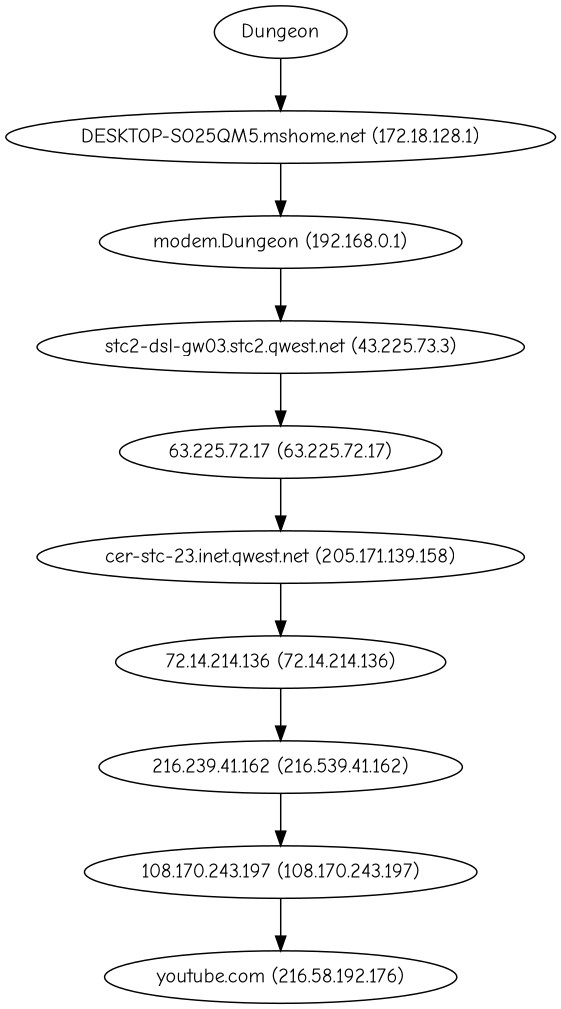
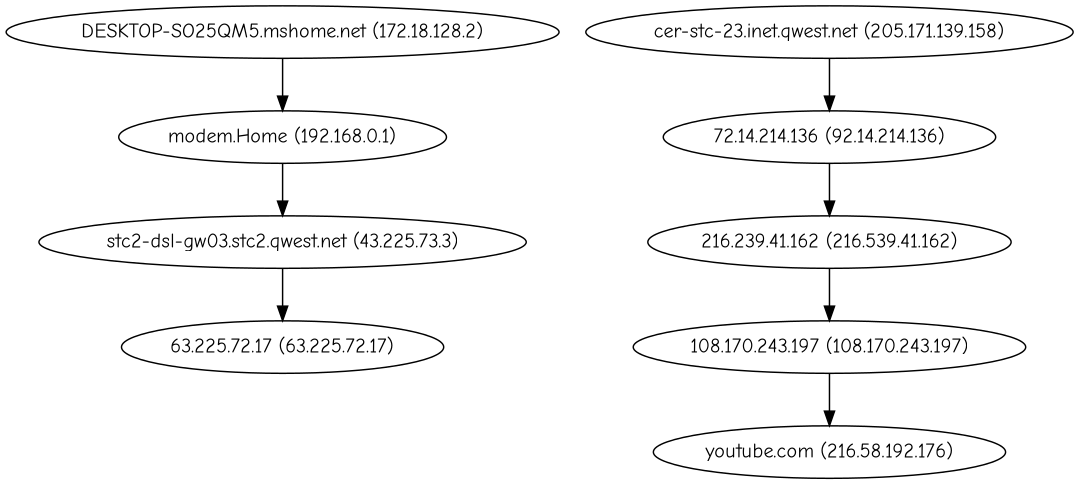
(281, 32) -> none
(281, 137) -> (283, 32)
(281, 242) -> (283, 137)
(281, 497) -> none
(281, 662) -> (829, 137)
